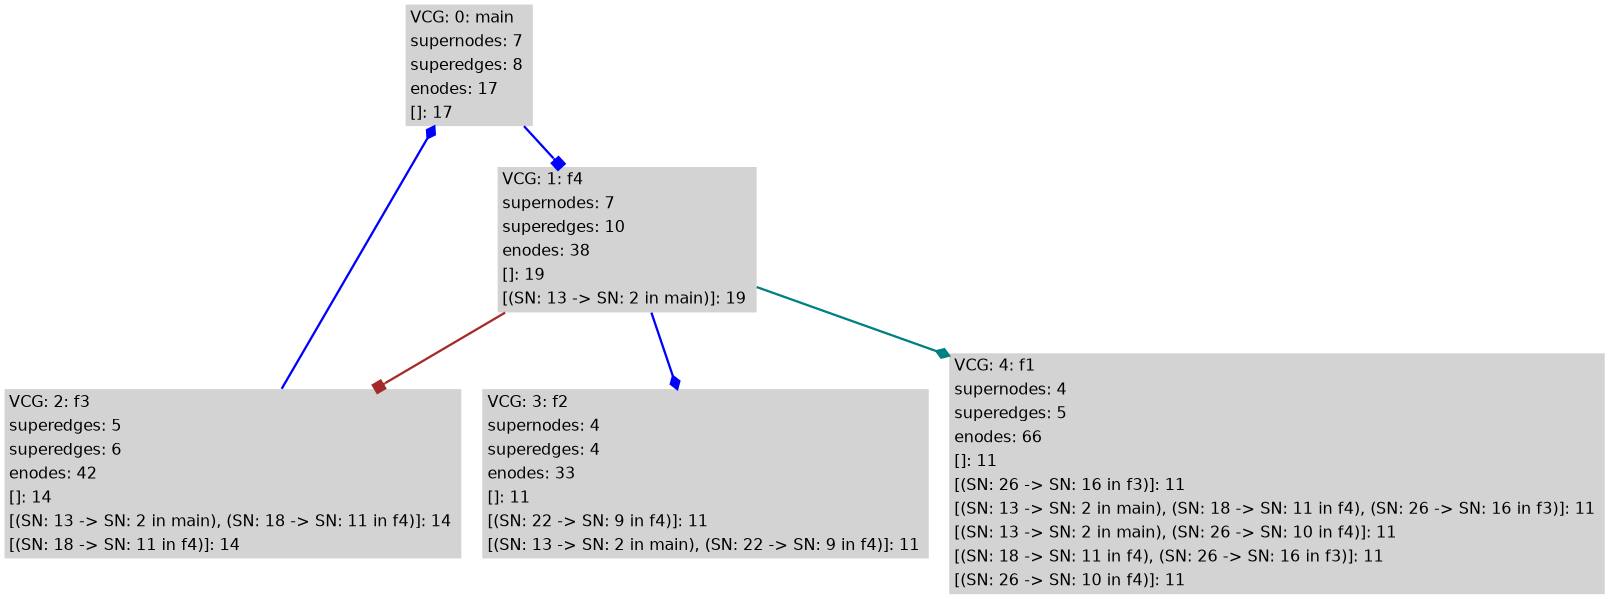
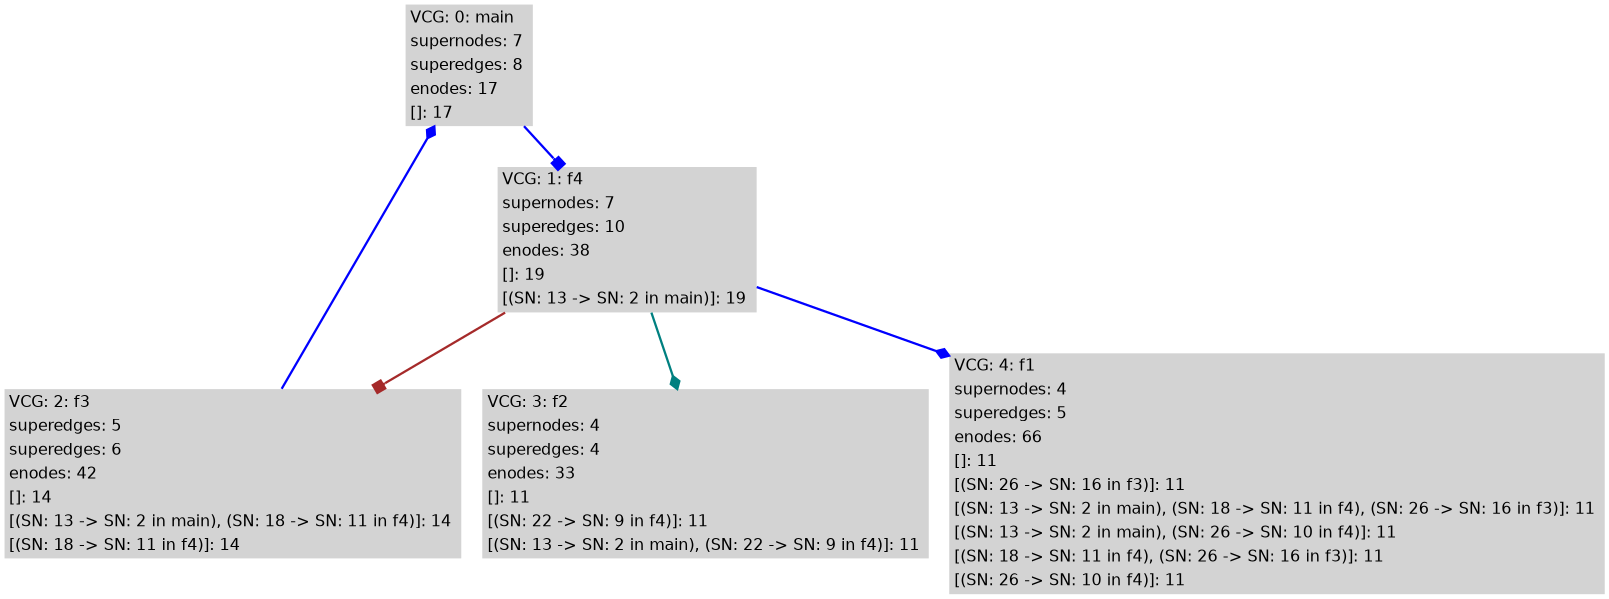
(846, 319) -> (846, 319)
(662, 344) -> (662, 344)
